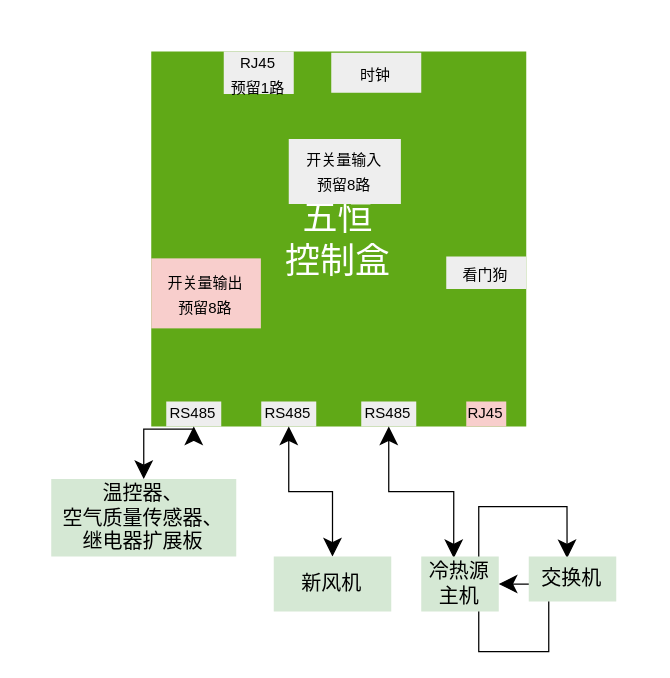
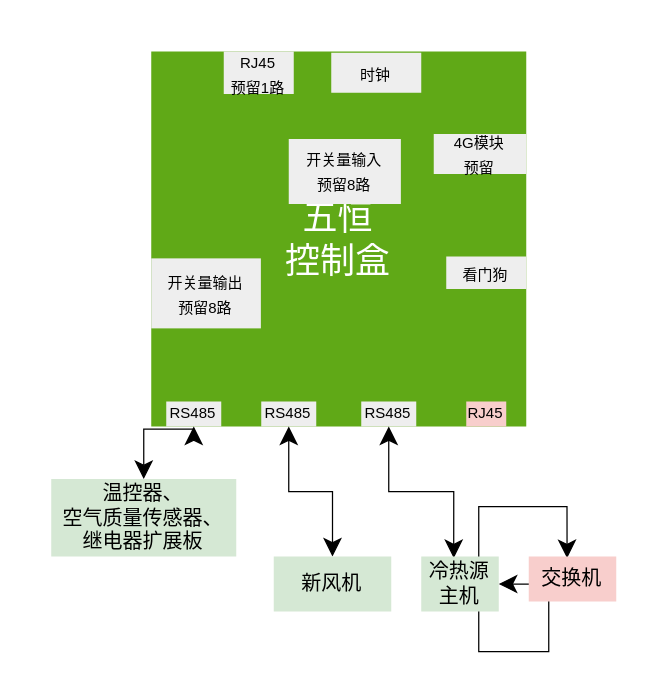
none -> (480, 154)
(206, 293) -> (206, 293)
(573, 579) -> (573, 579)
